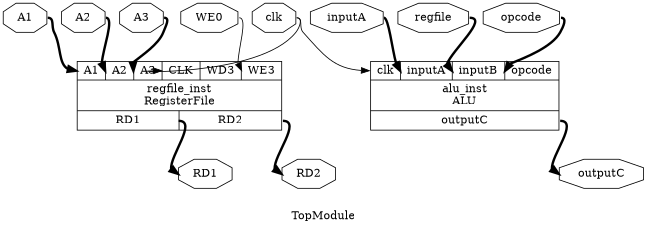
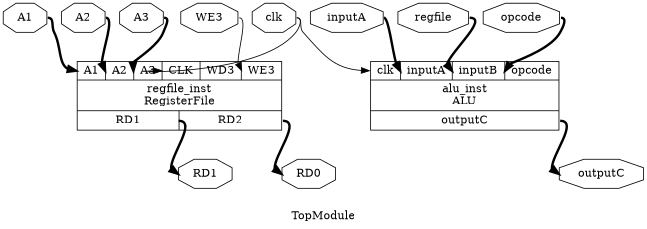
(209, 18) -> (209, 18)
(309, 174) -> (309, 174)
